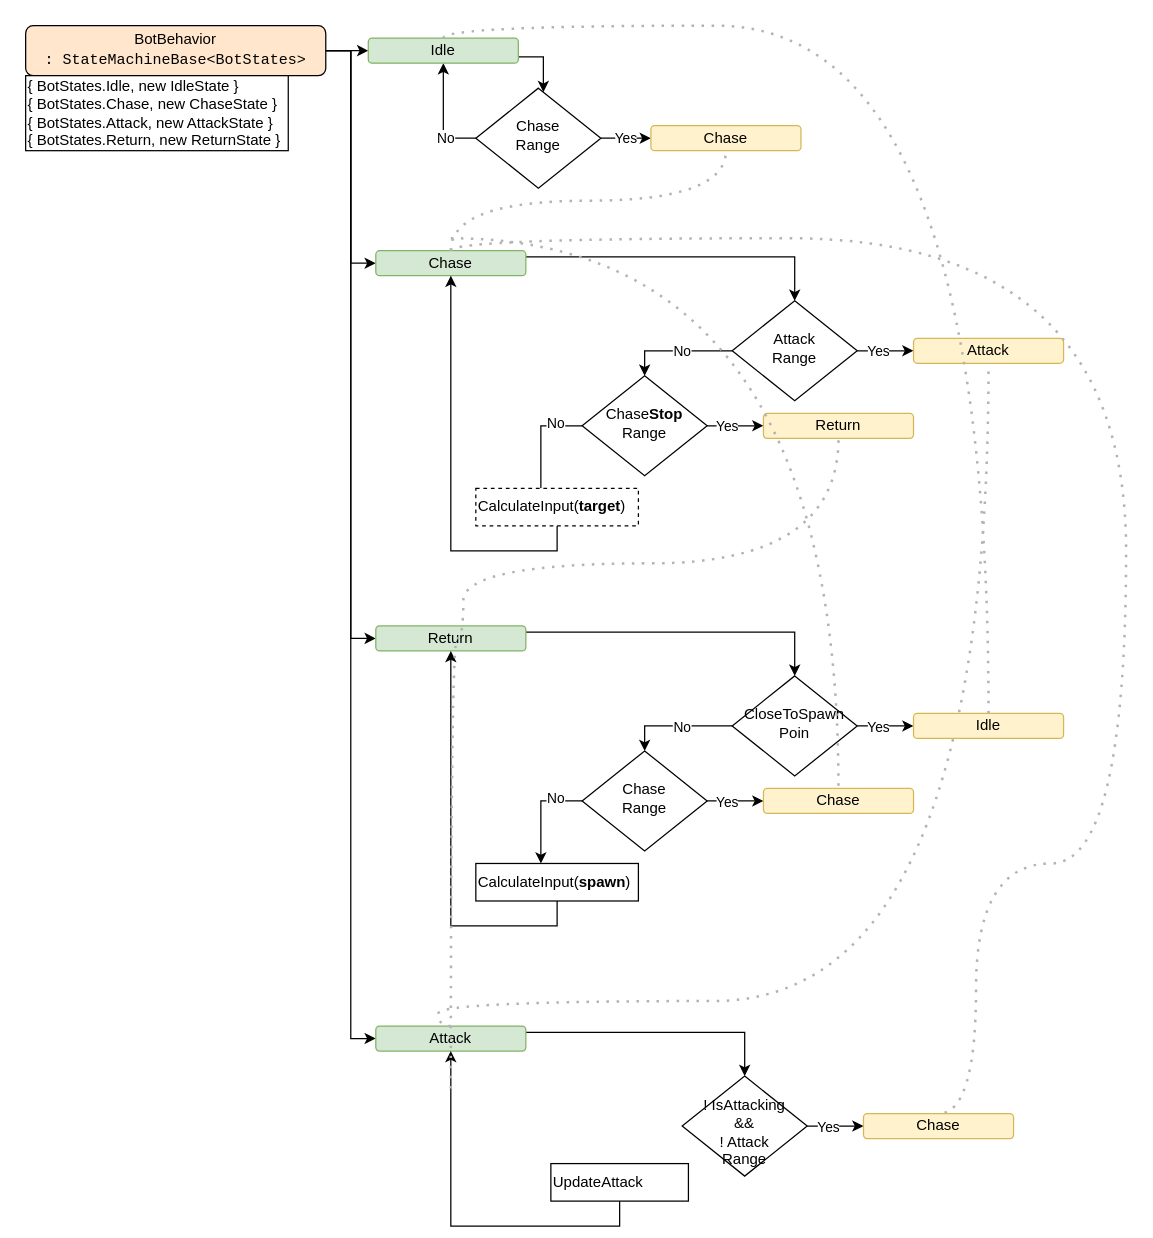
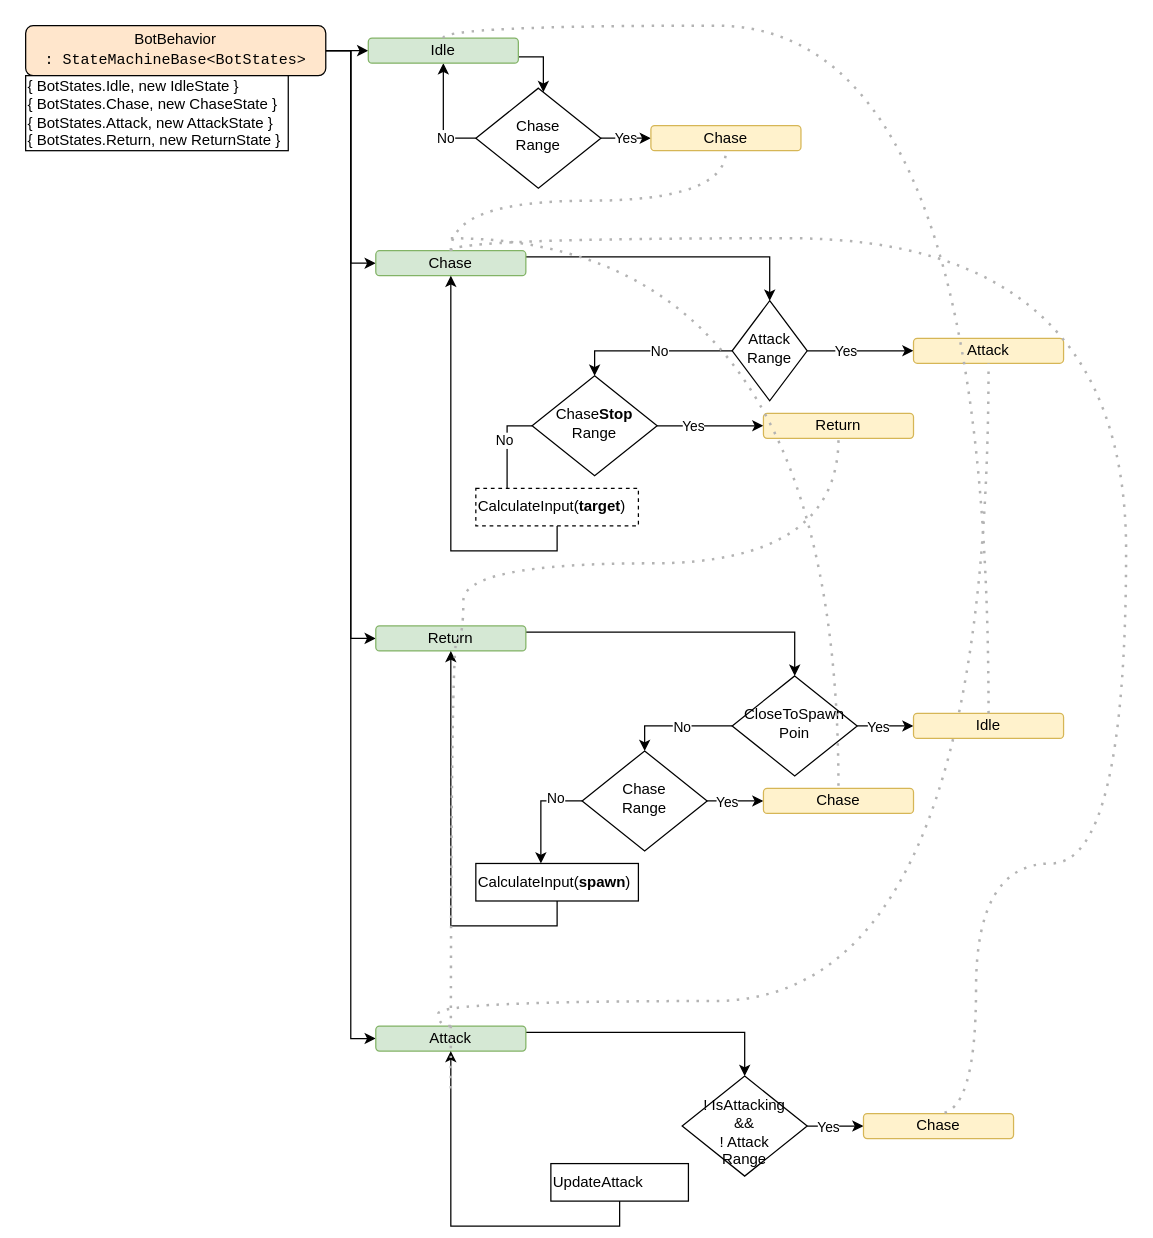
(794, 351) -> (769, 351)
(644, 426) -> (594, 426)
